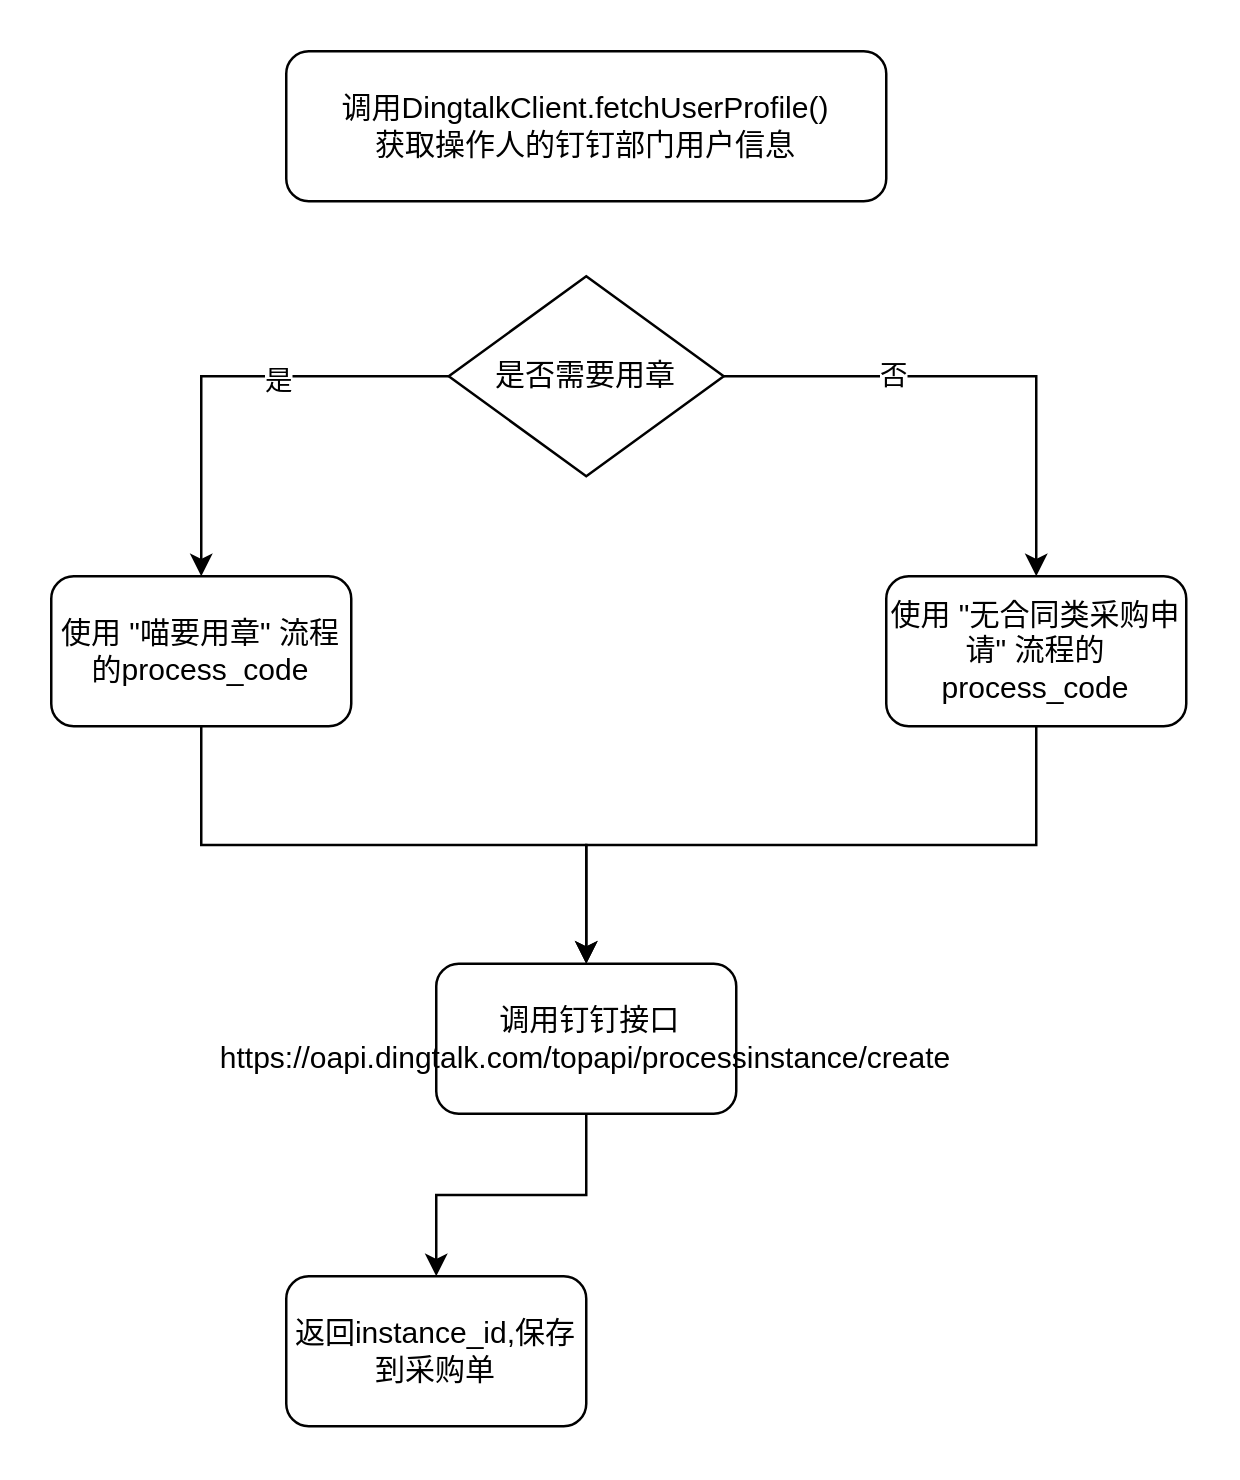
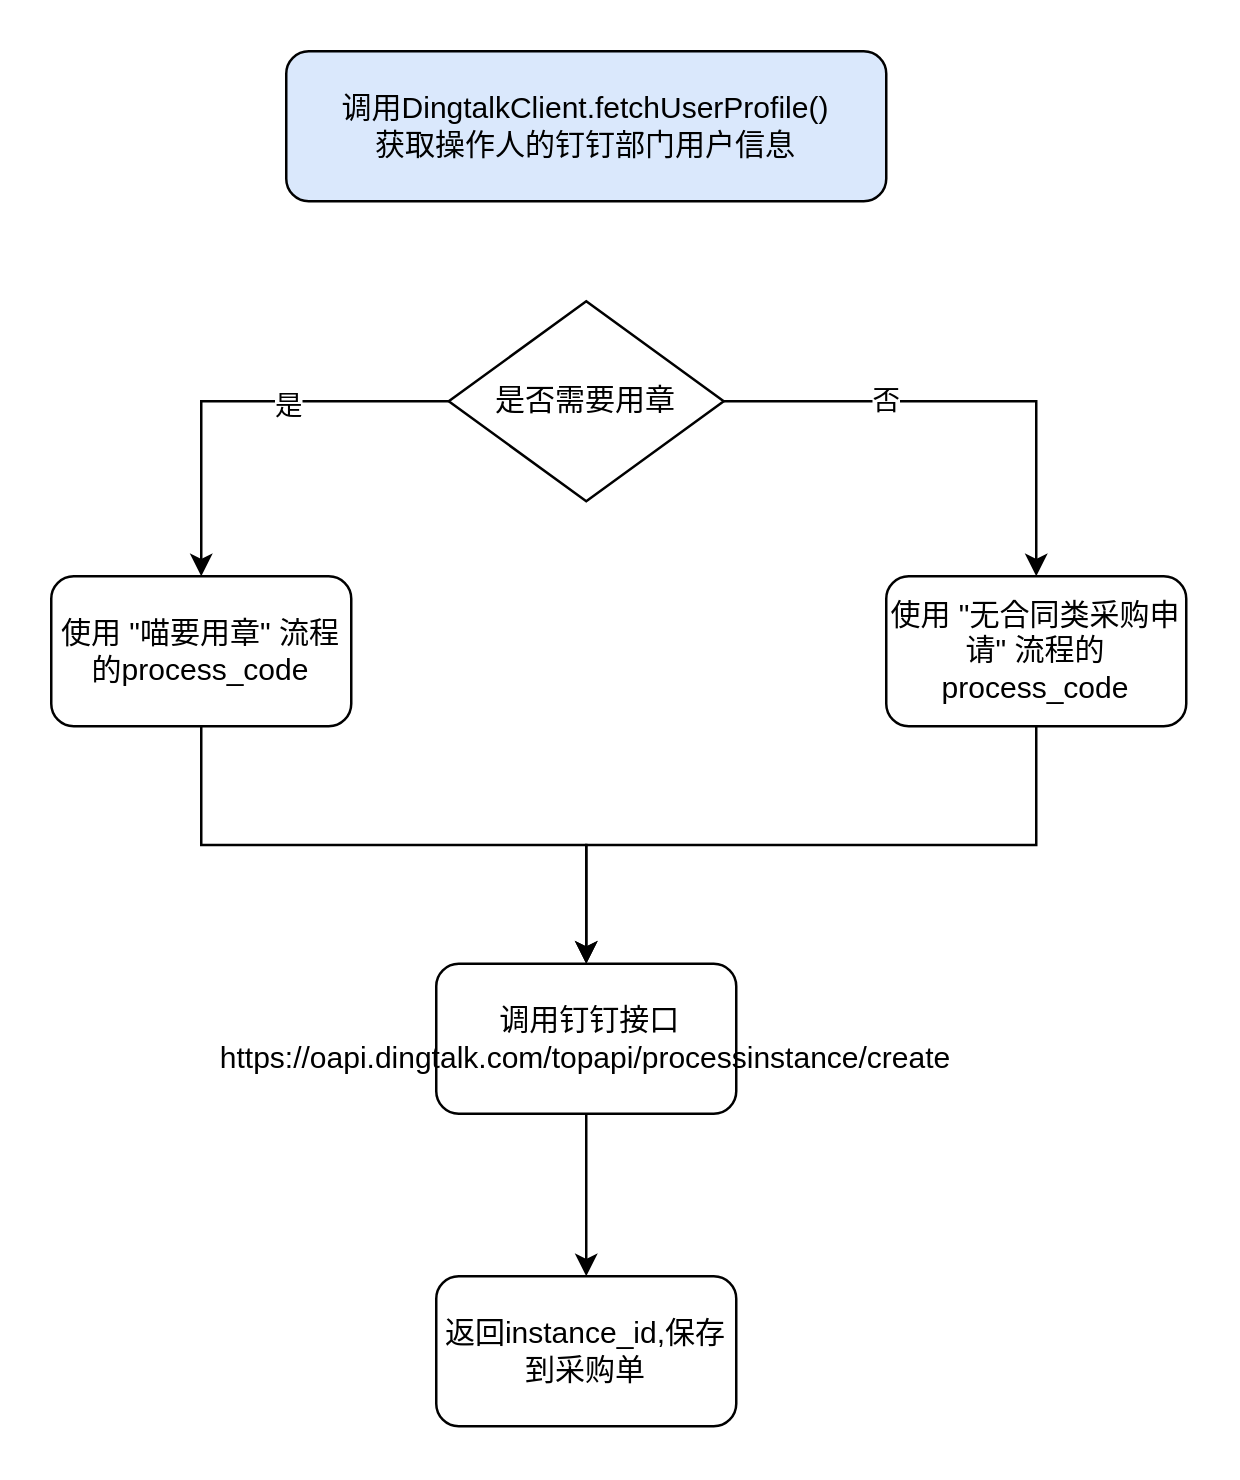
(586, 126) -> (586, 126)
(586, 376) -> (586, 401)
(436, 1351) -> (586, 1351)
